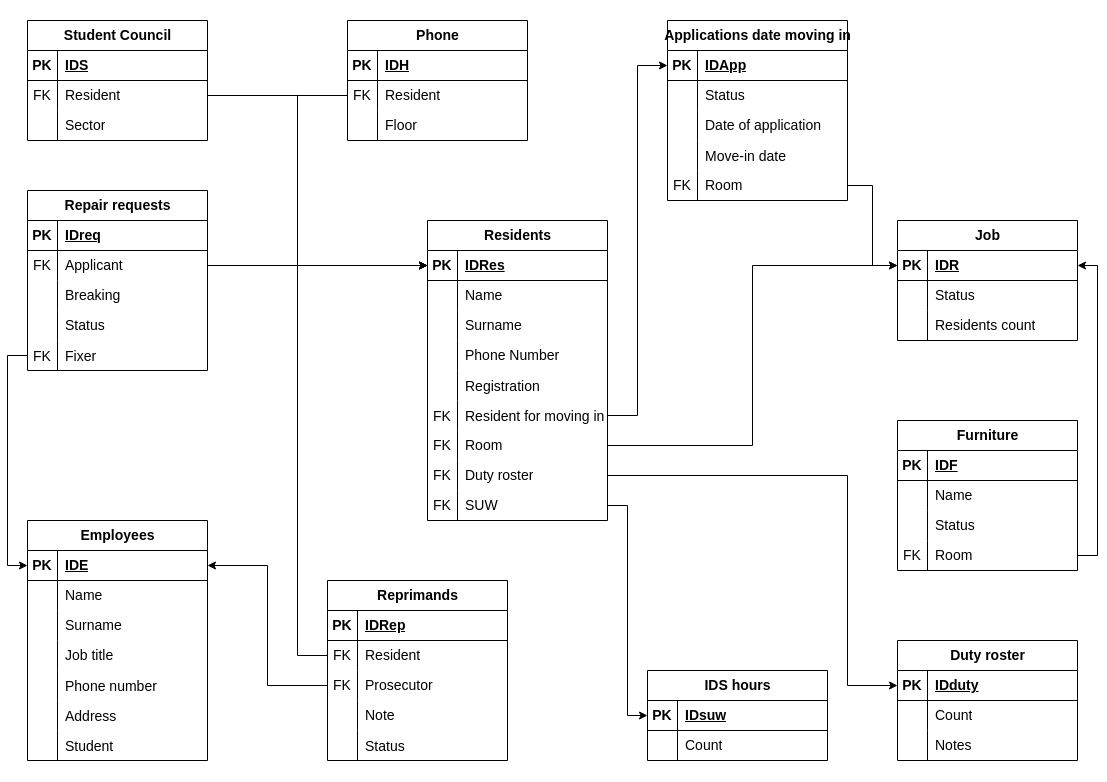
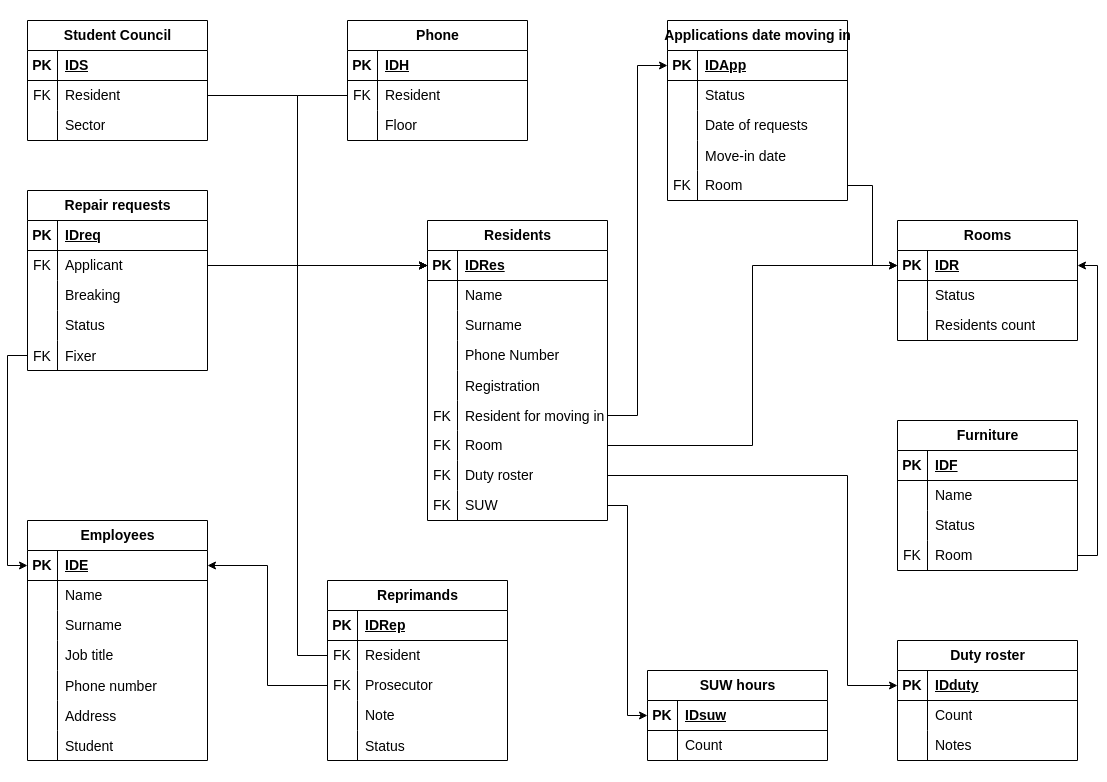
(771, 126) -> (765, 126)
(988, 236) -> (988, 236)
(738, 686) -> (738, 686)
